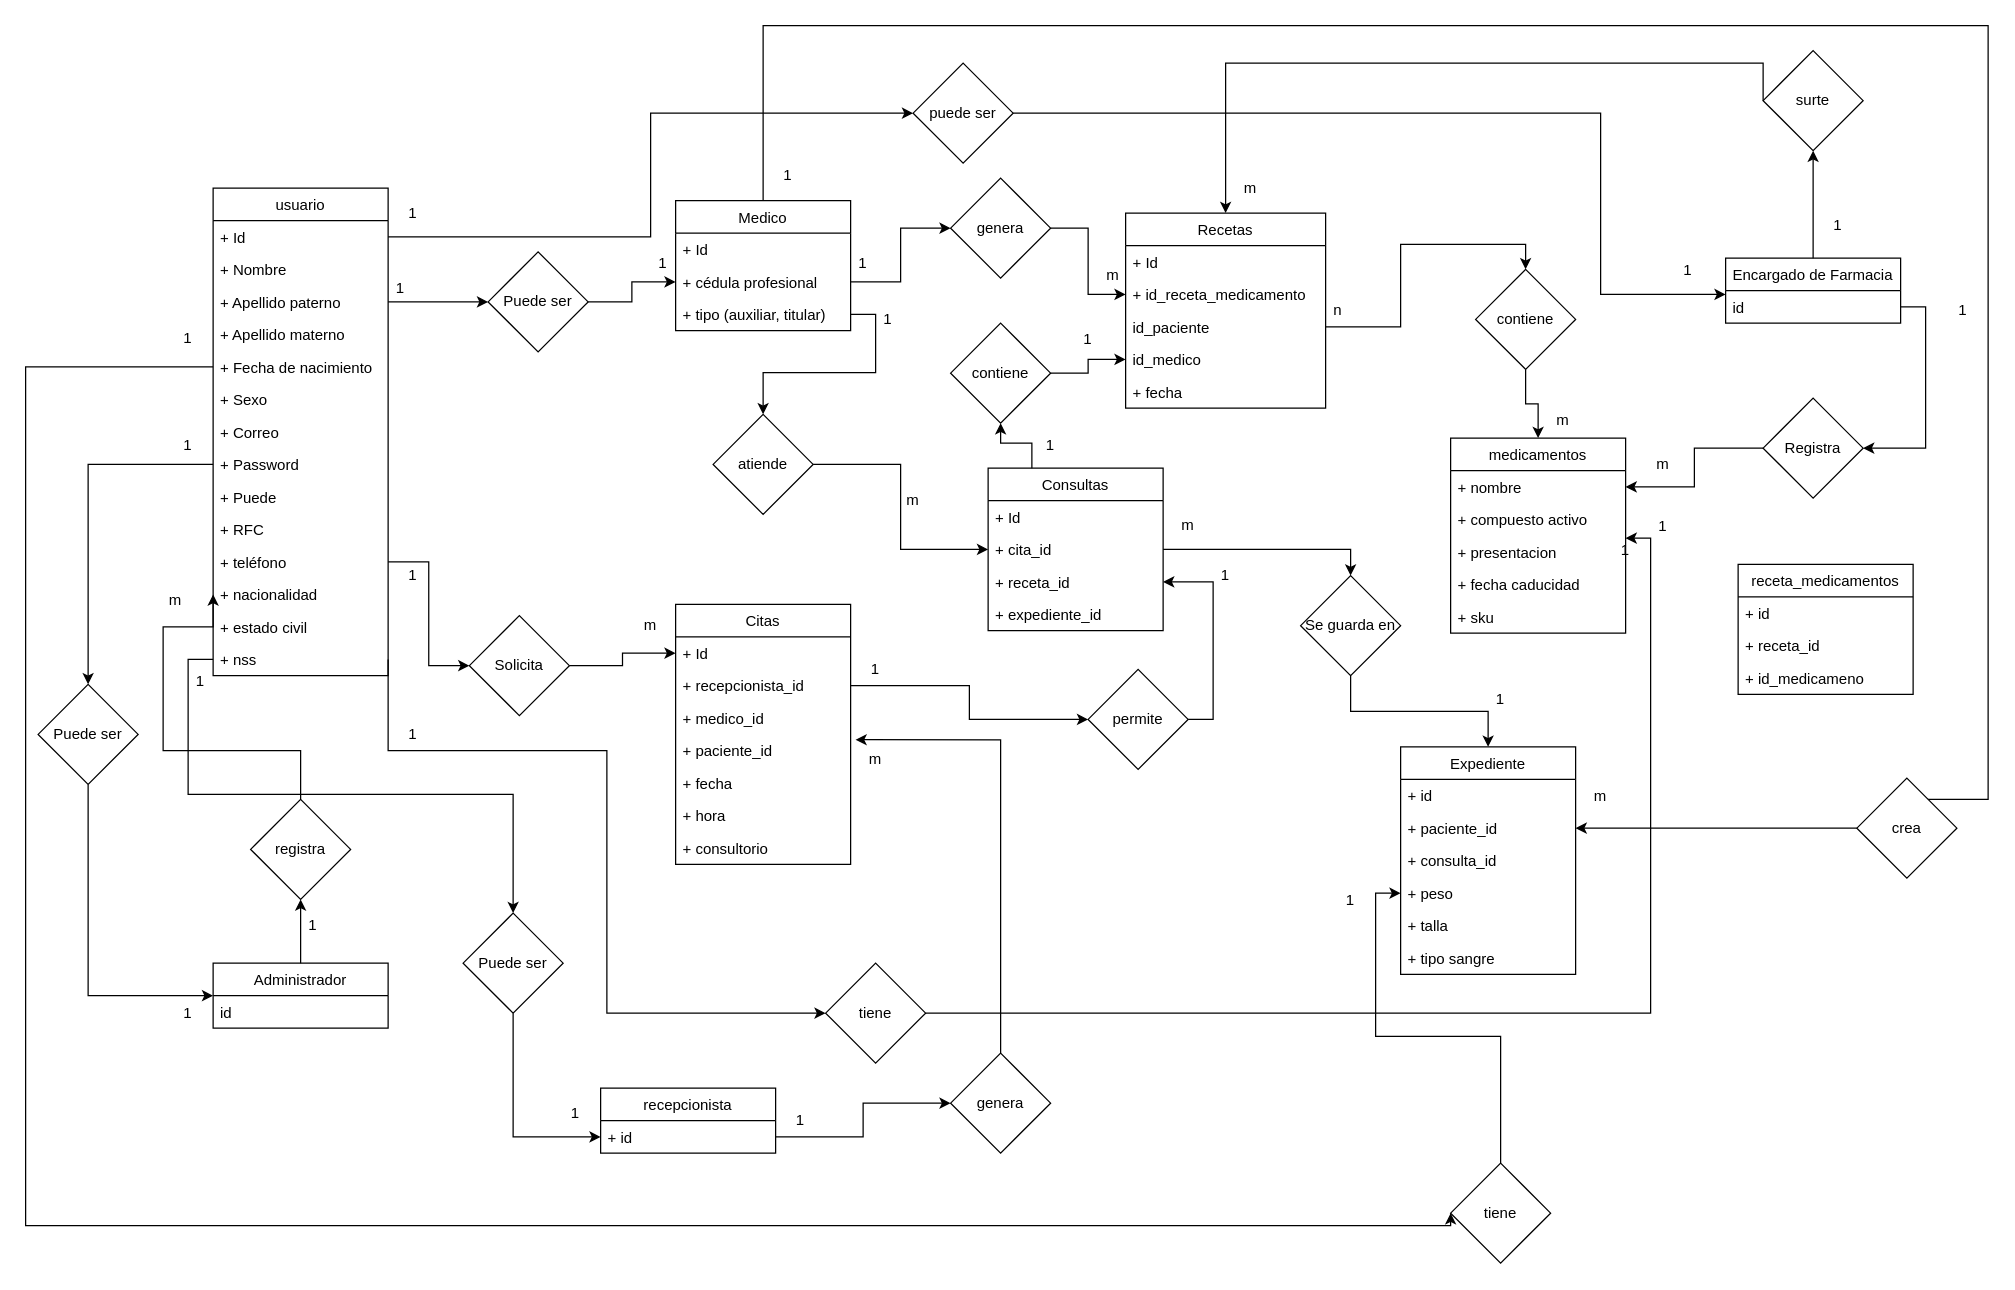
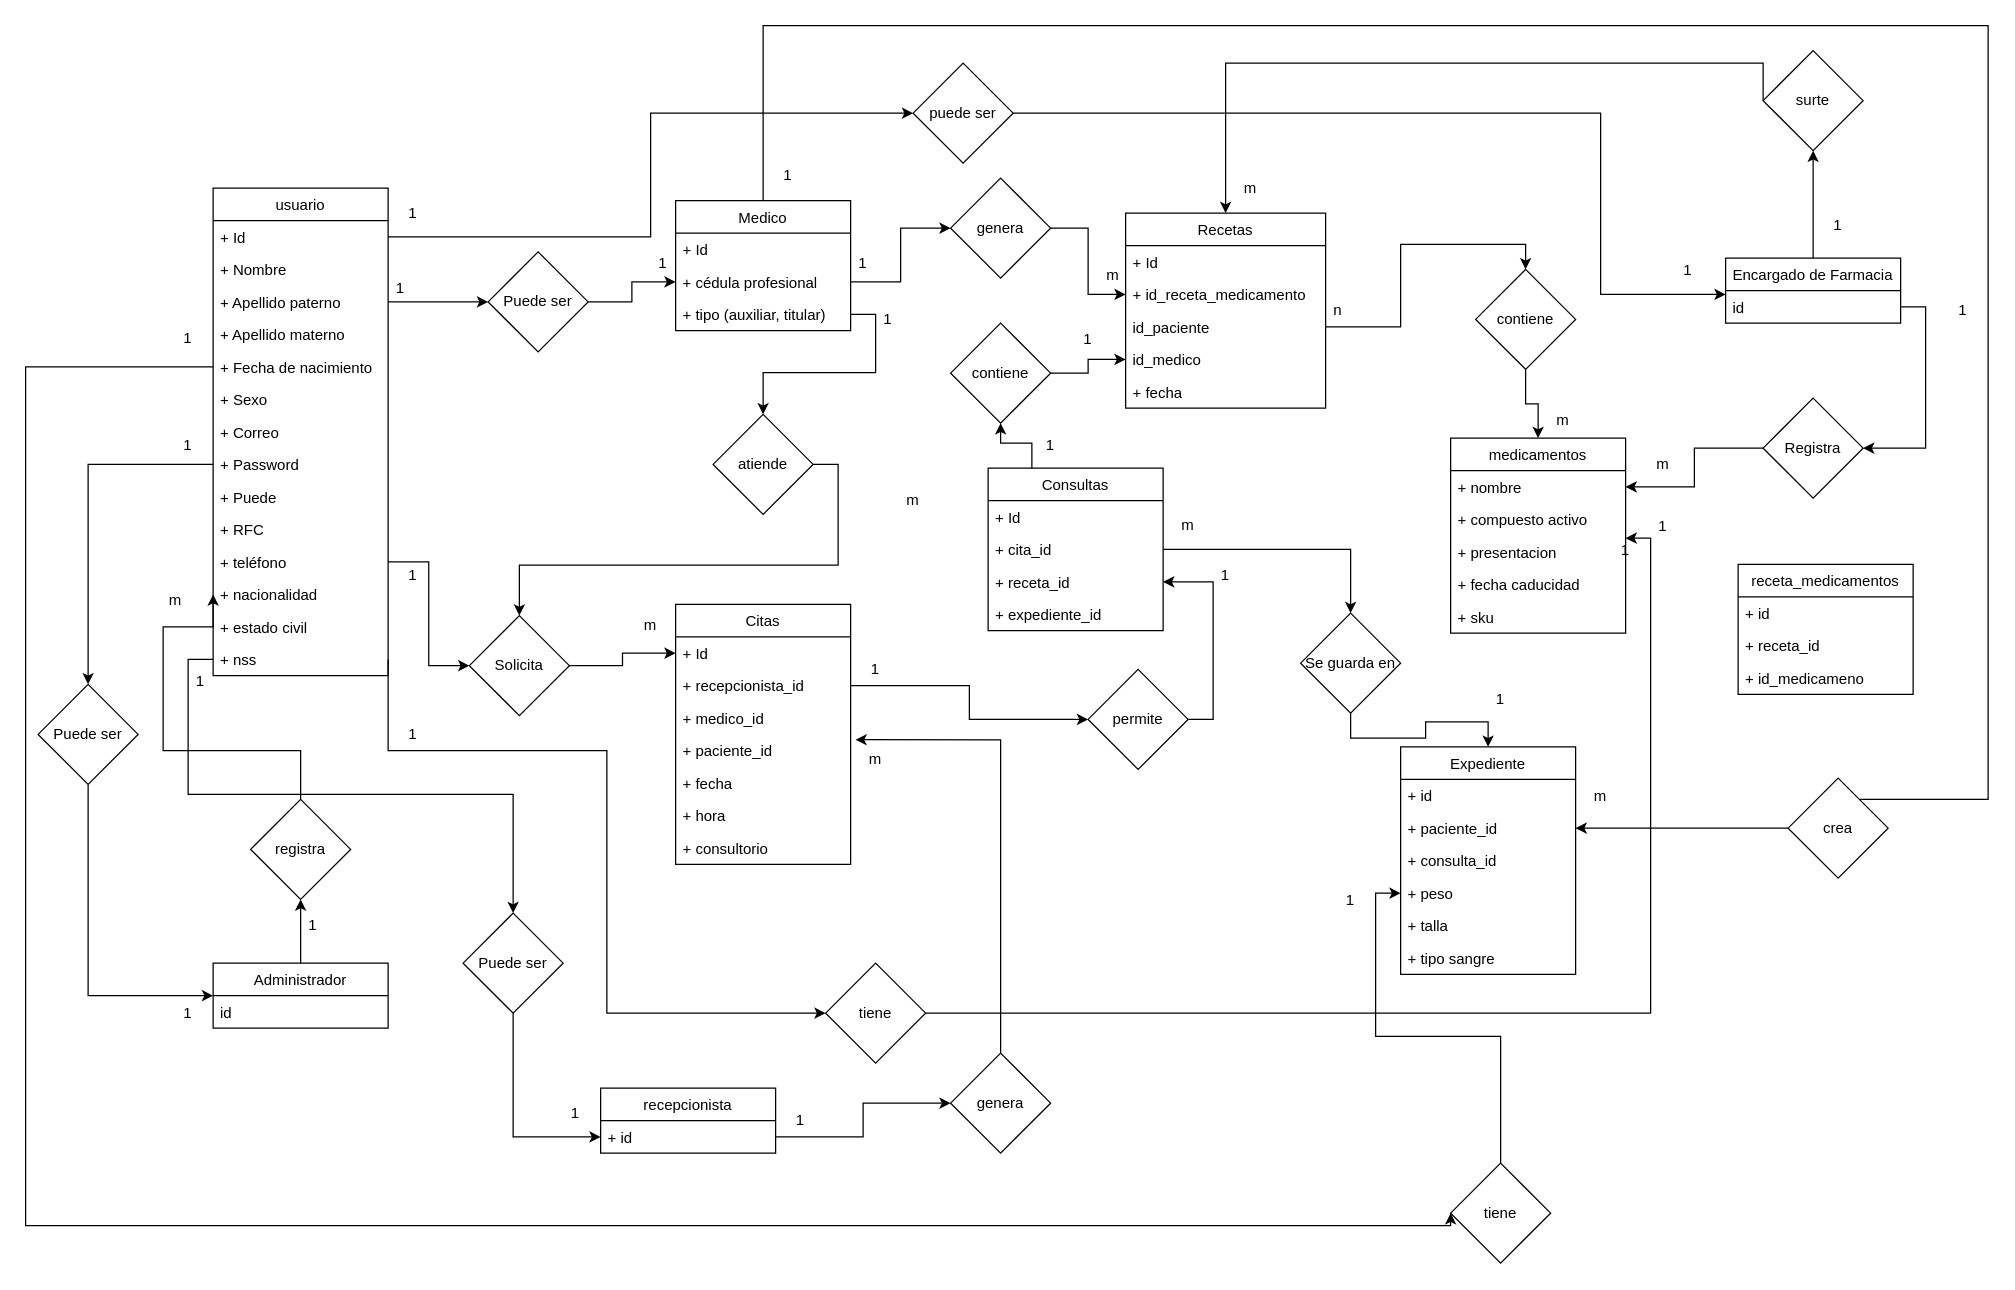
(901, 513) -> (710, 565)
(1351, 626) -> (1351, 663)
(1907, 828) -> (1838, 828)
